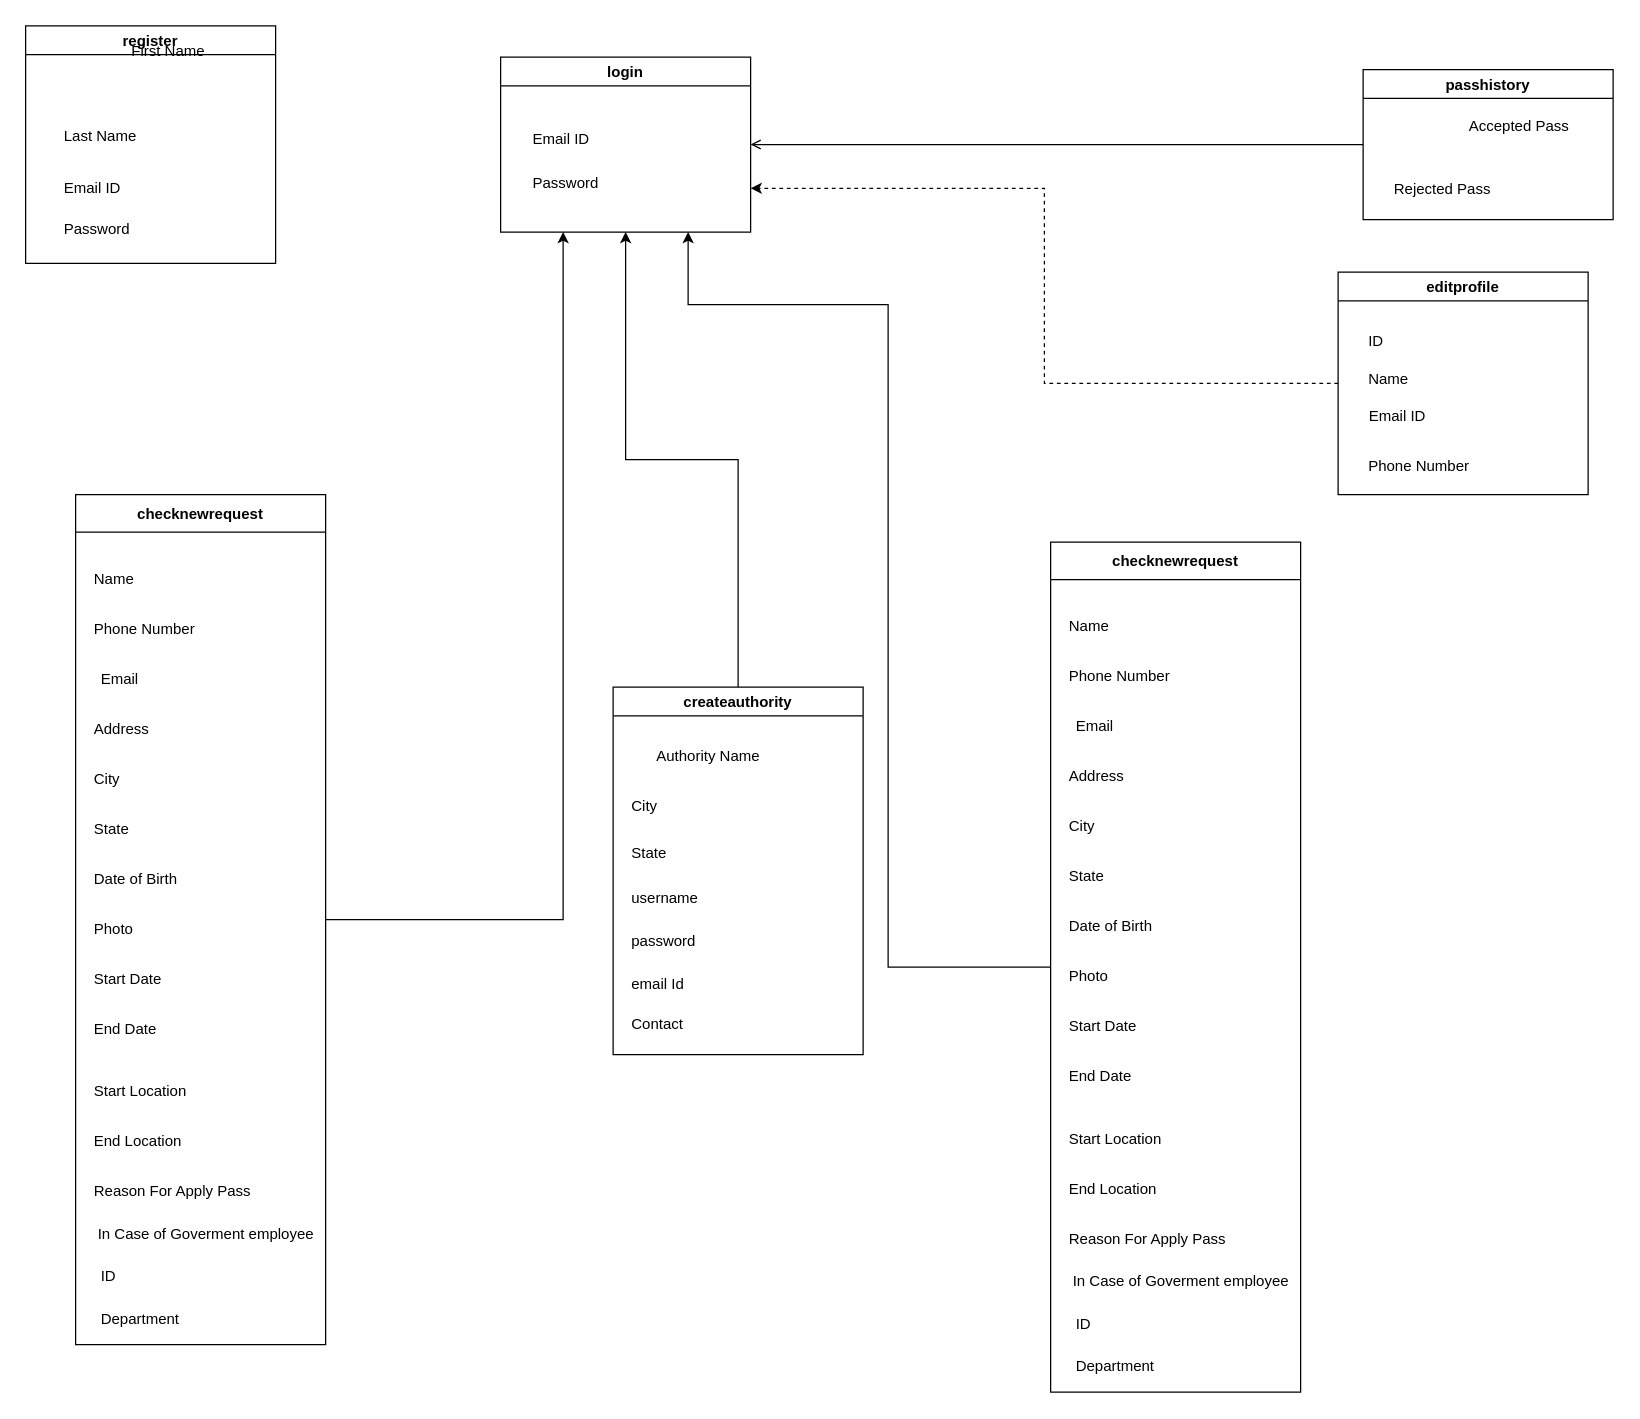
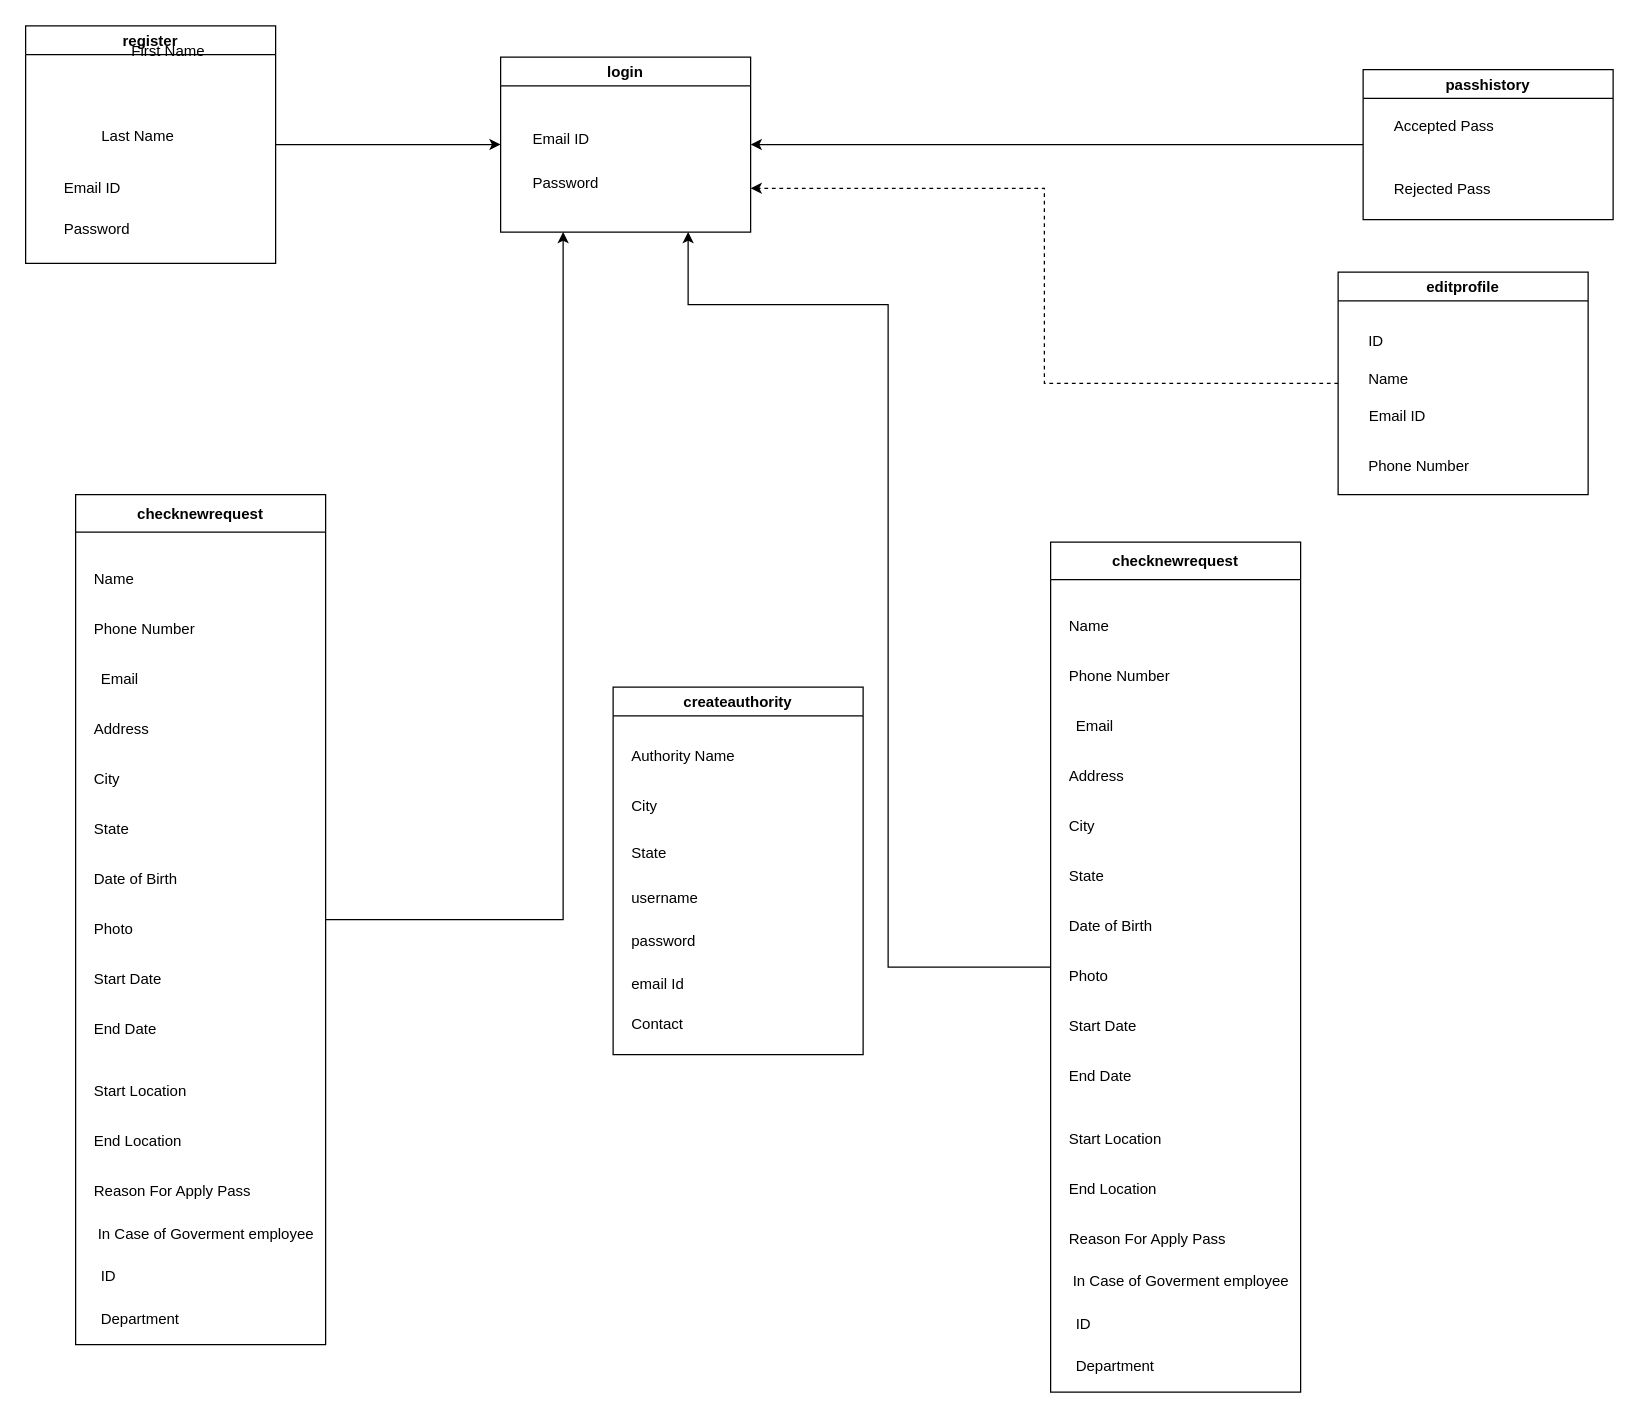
(1531, 126) -> (1456, 126)
(126, 136) -> (163, 136)
none -> (385, 144)
(757, 144) -> (760, 144)
(686, 459) -> none
(713, 756) -> (688, 756)
